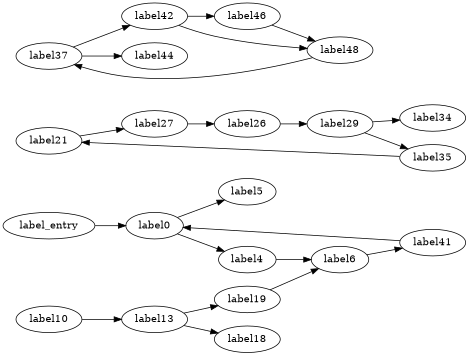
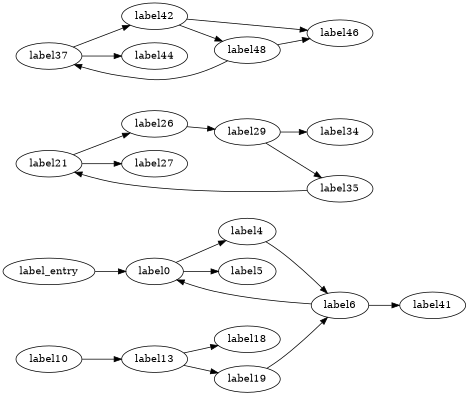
(290, 32) -> (290, 42)
(197, 124) -> (98, 145)
(295, 234) -> (247, 297)
